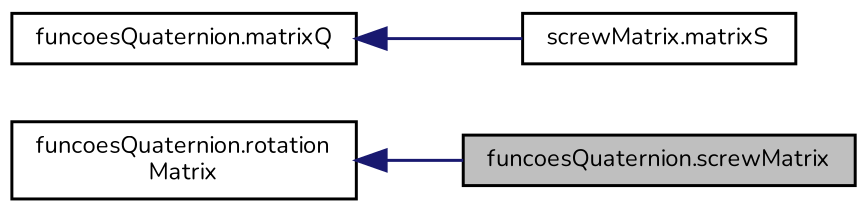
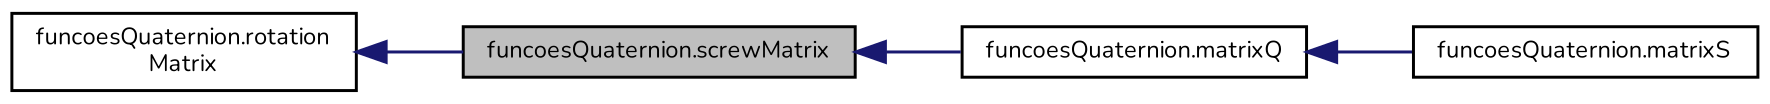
(659, 39) -> (1586, 52)
none -> (923, 52)
